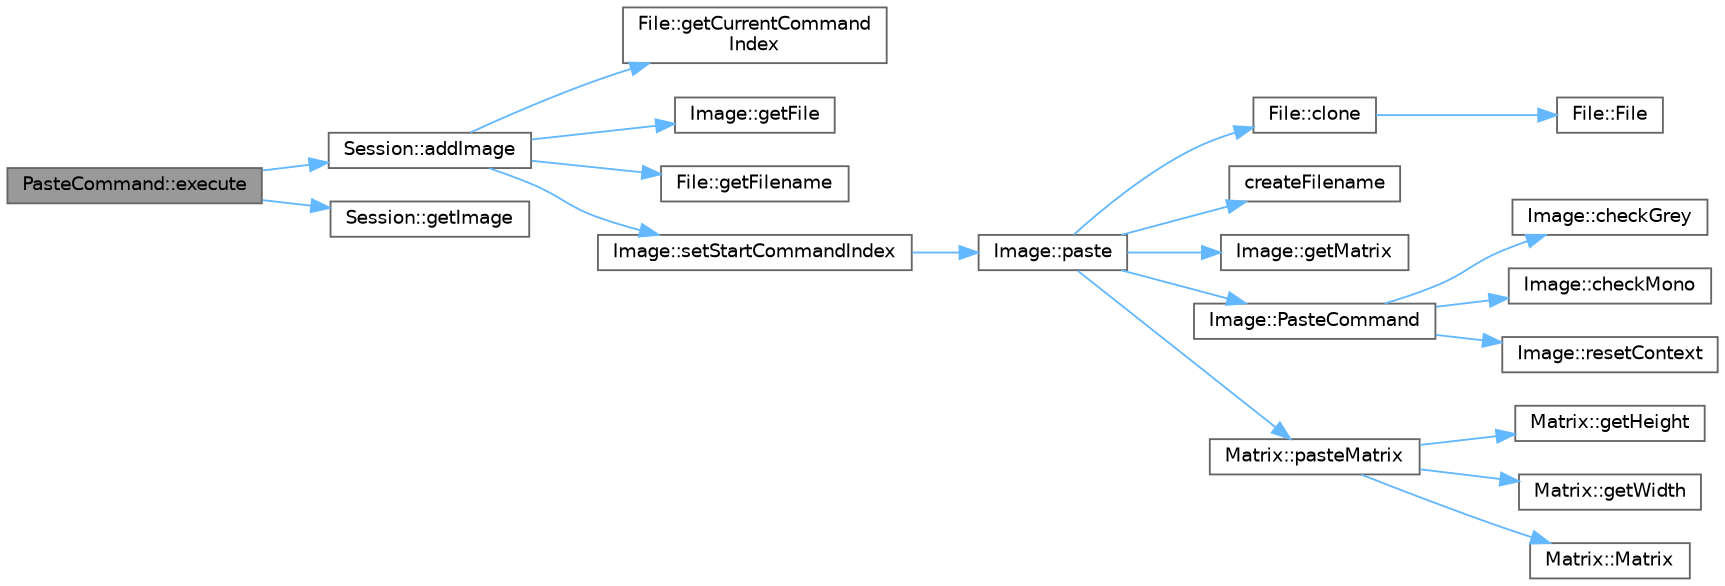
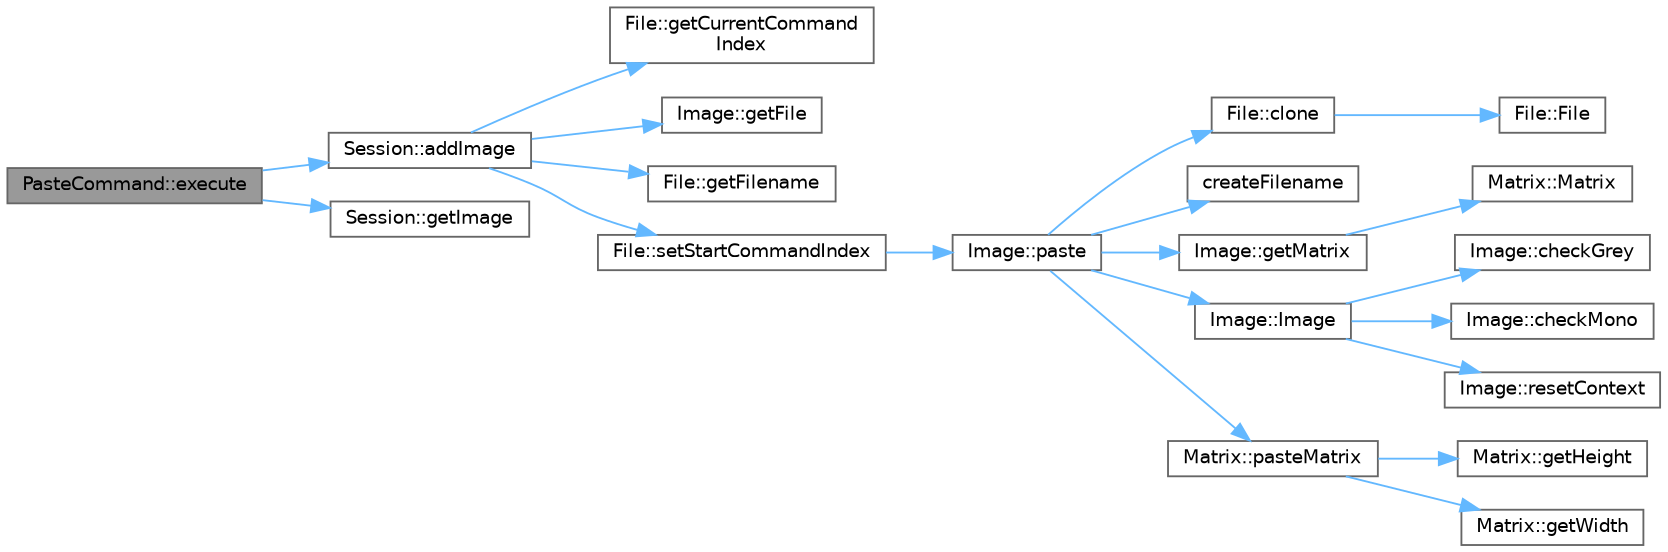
(755, 253) -> (742, 253)
(1315, 321) -> (1273, 321)
(1446, 507) -> (1403, 221)
